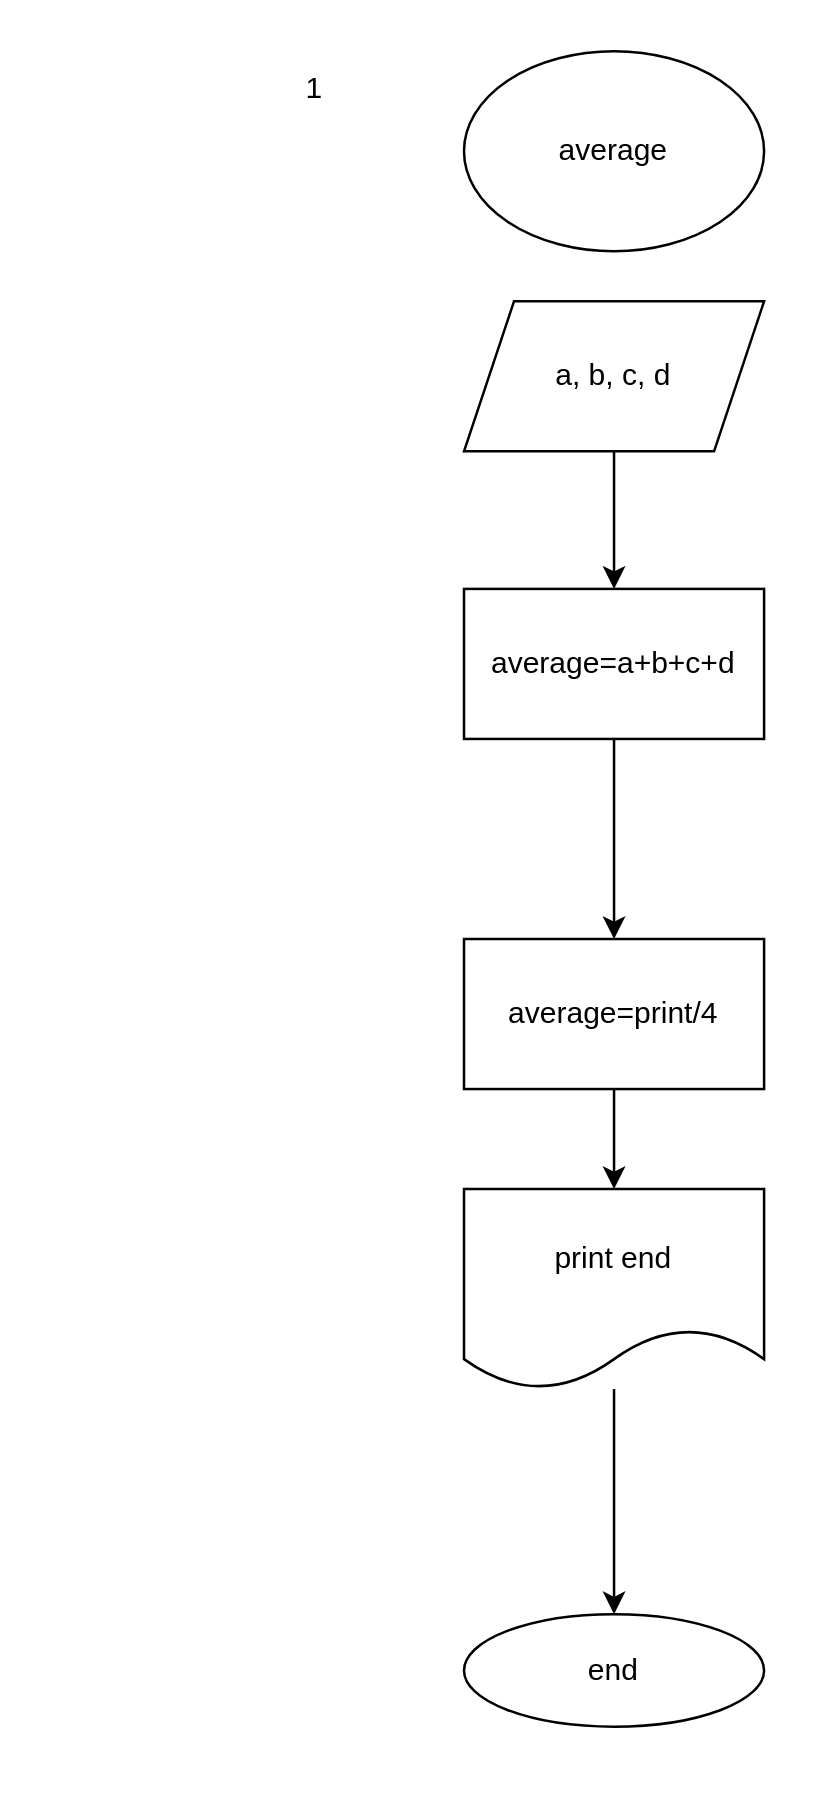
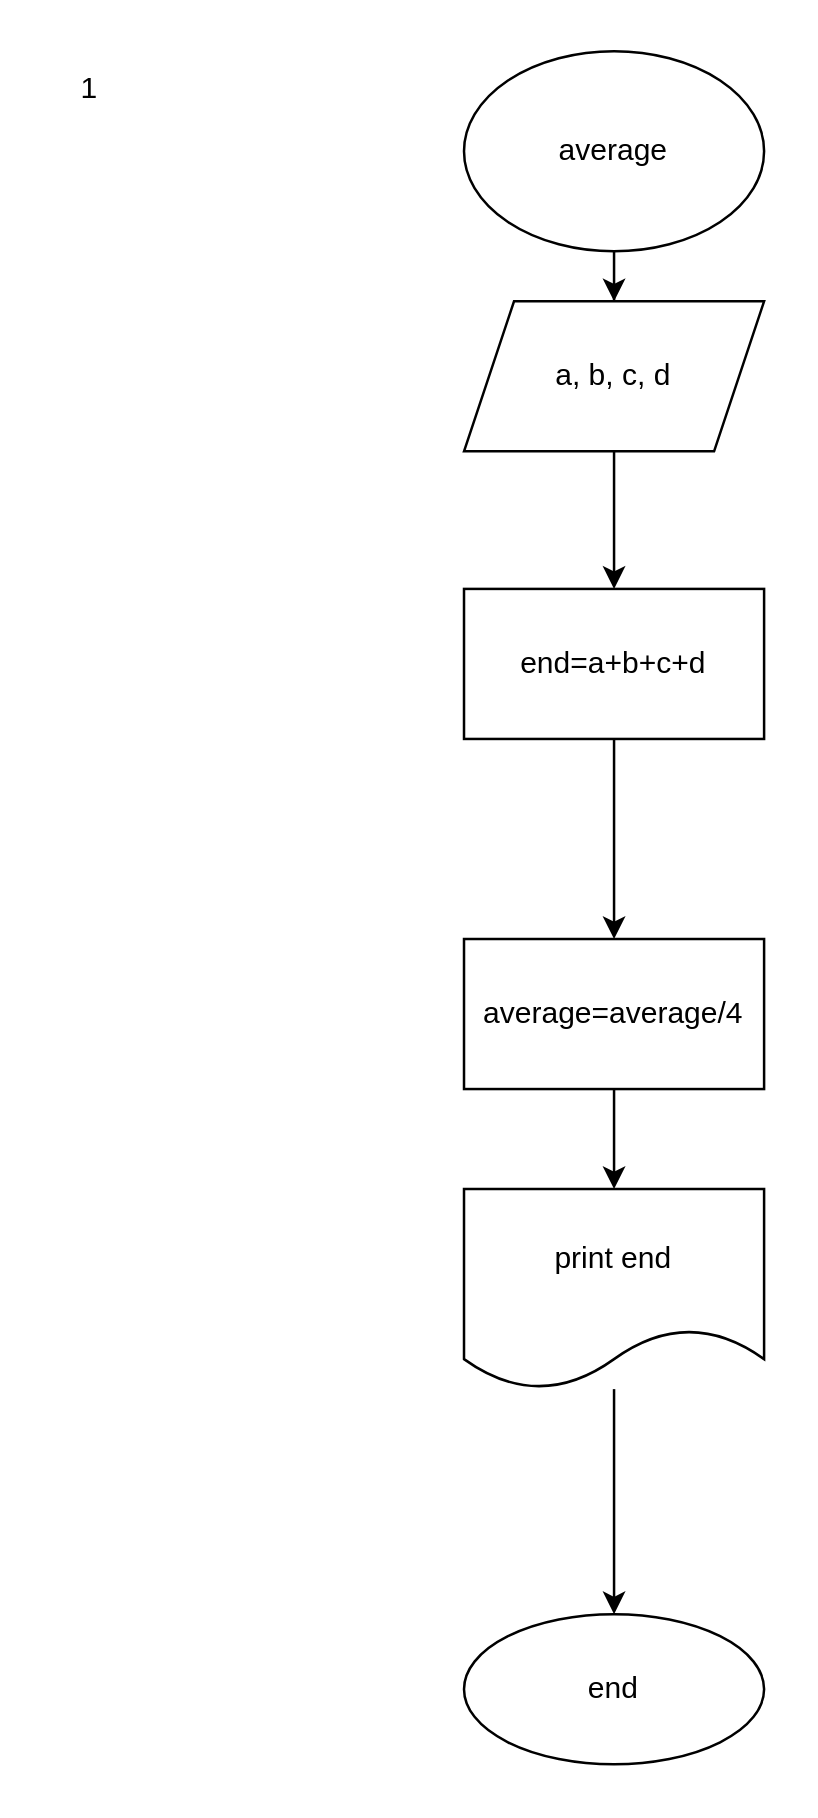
(314, 89) -> (89, 89)
none -> (614, 284)
(614, 664) -> (614, 664)
(614, 1014) -> (614, 1014)
(614, 1670) -> (614, 1689)
